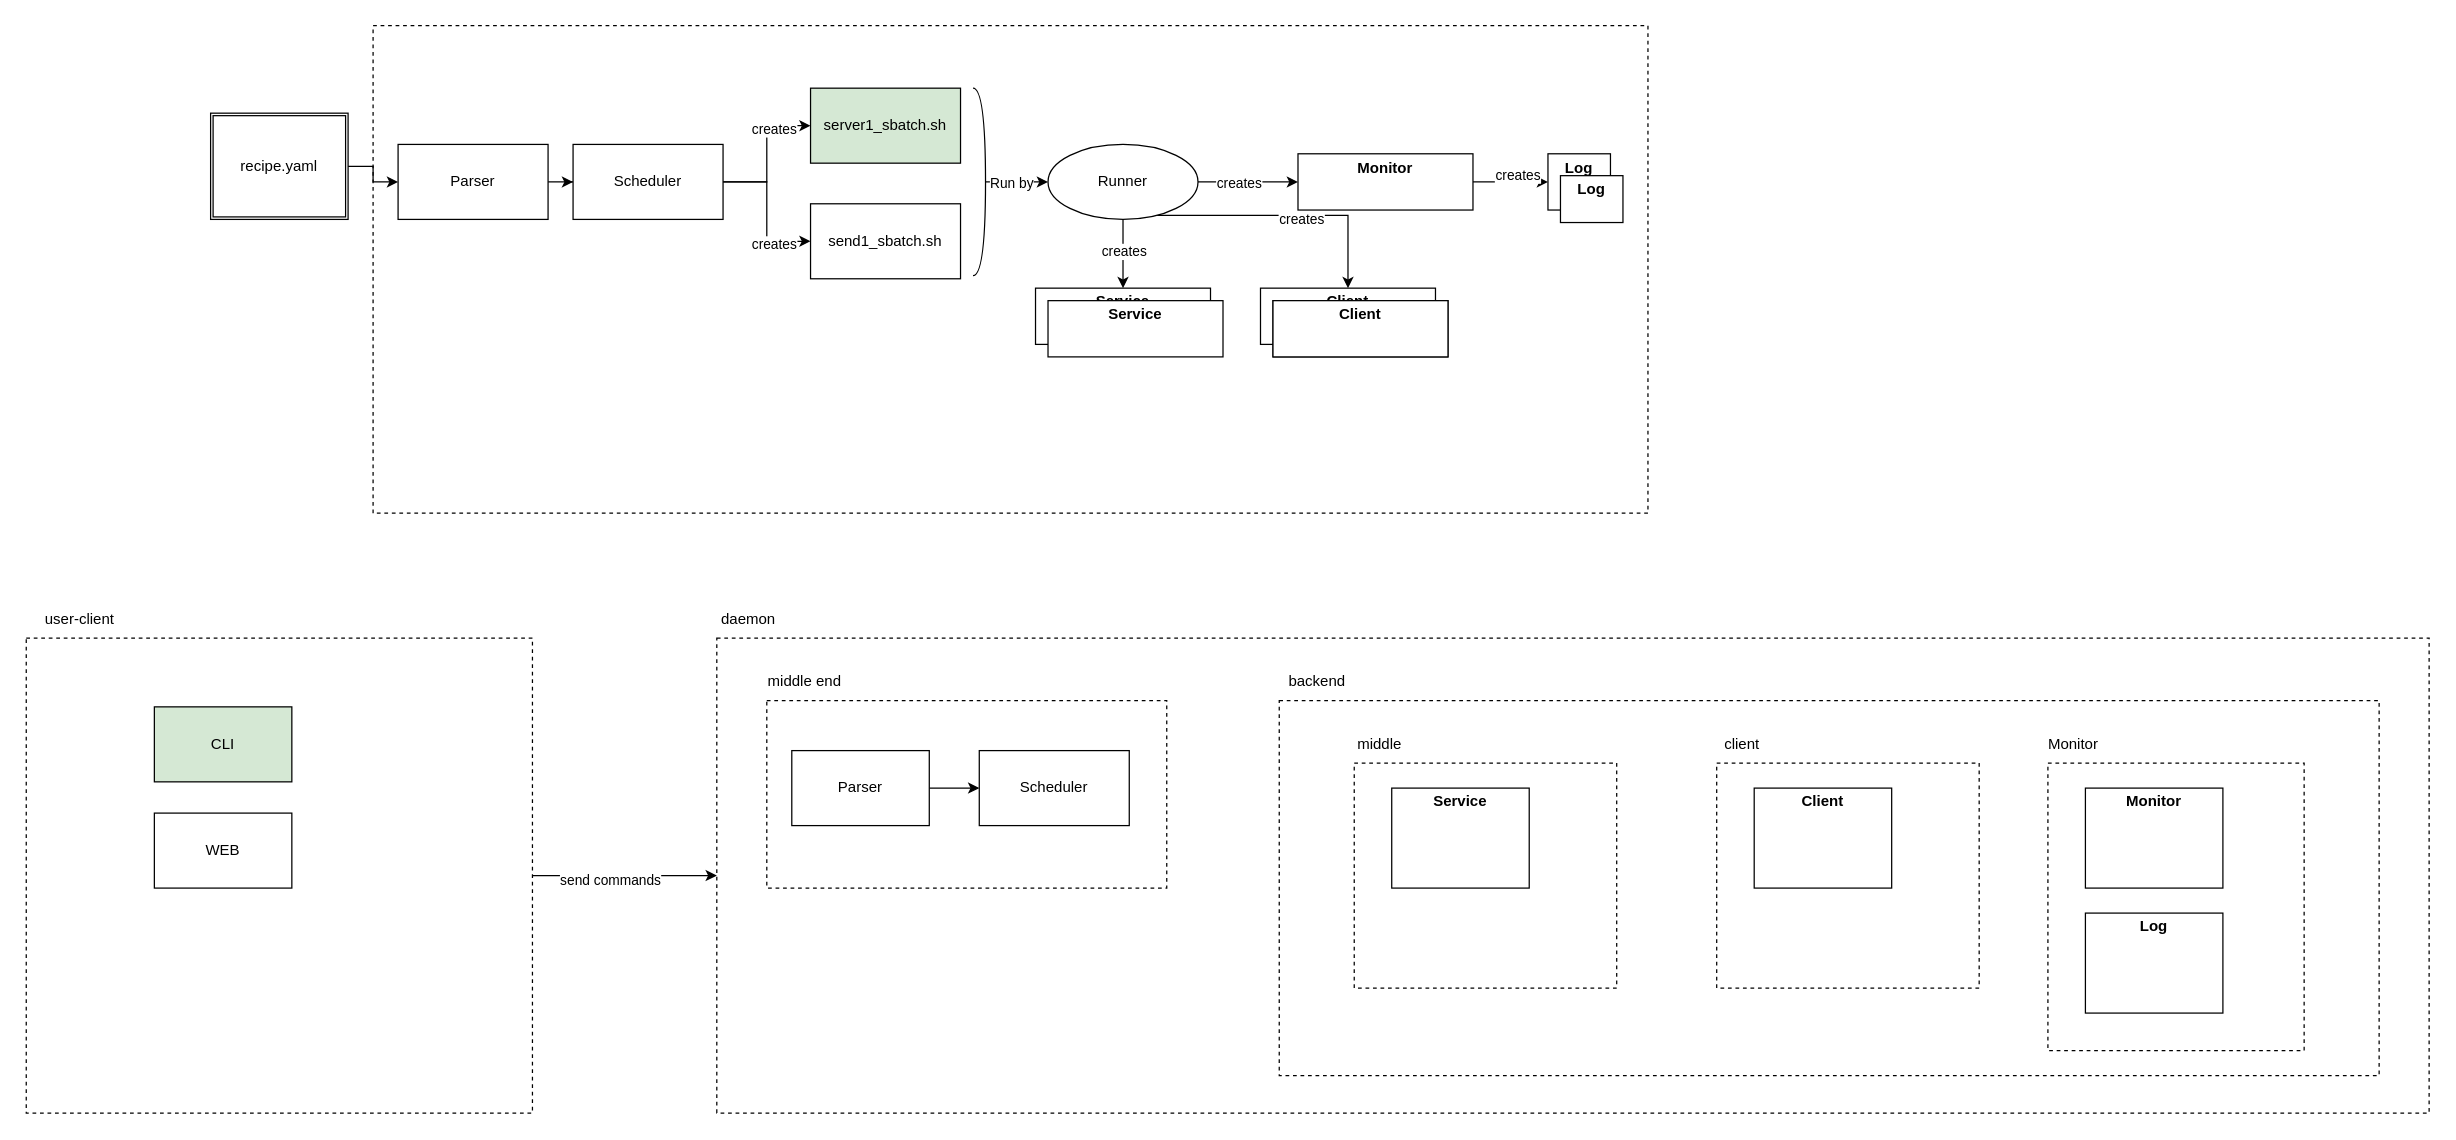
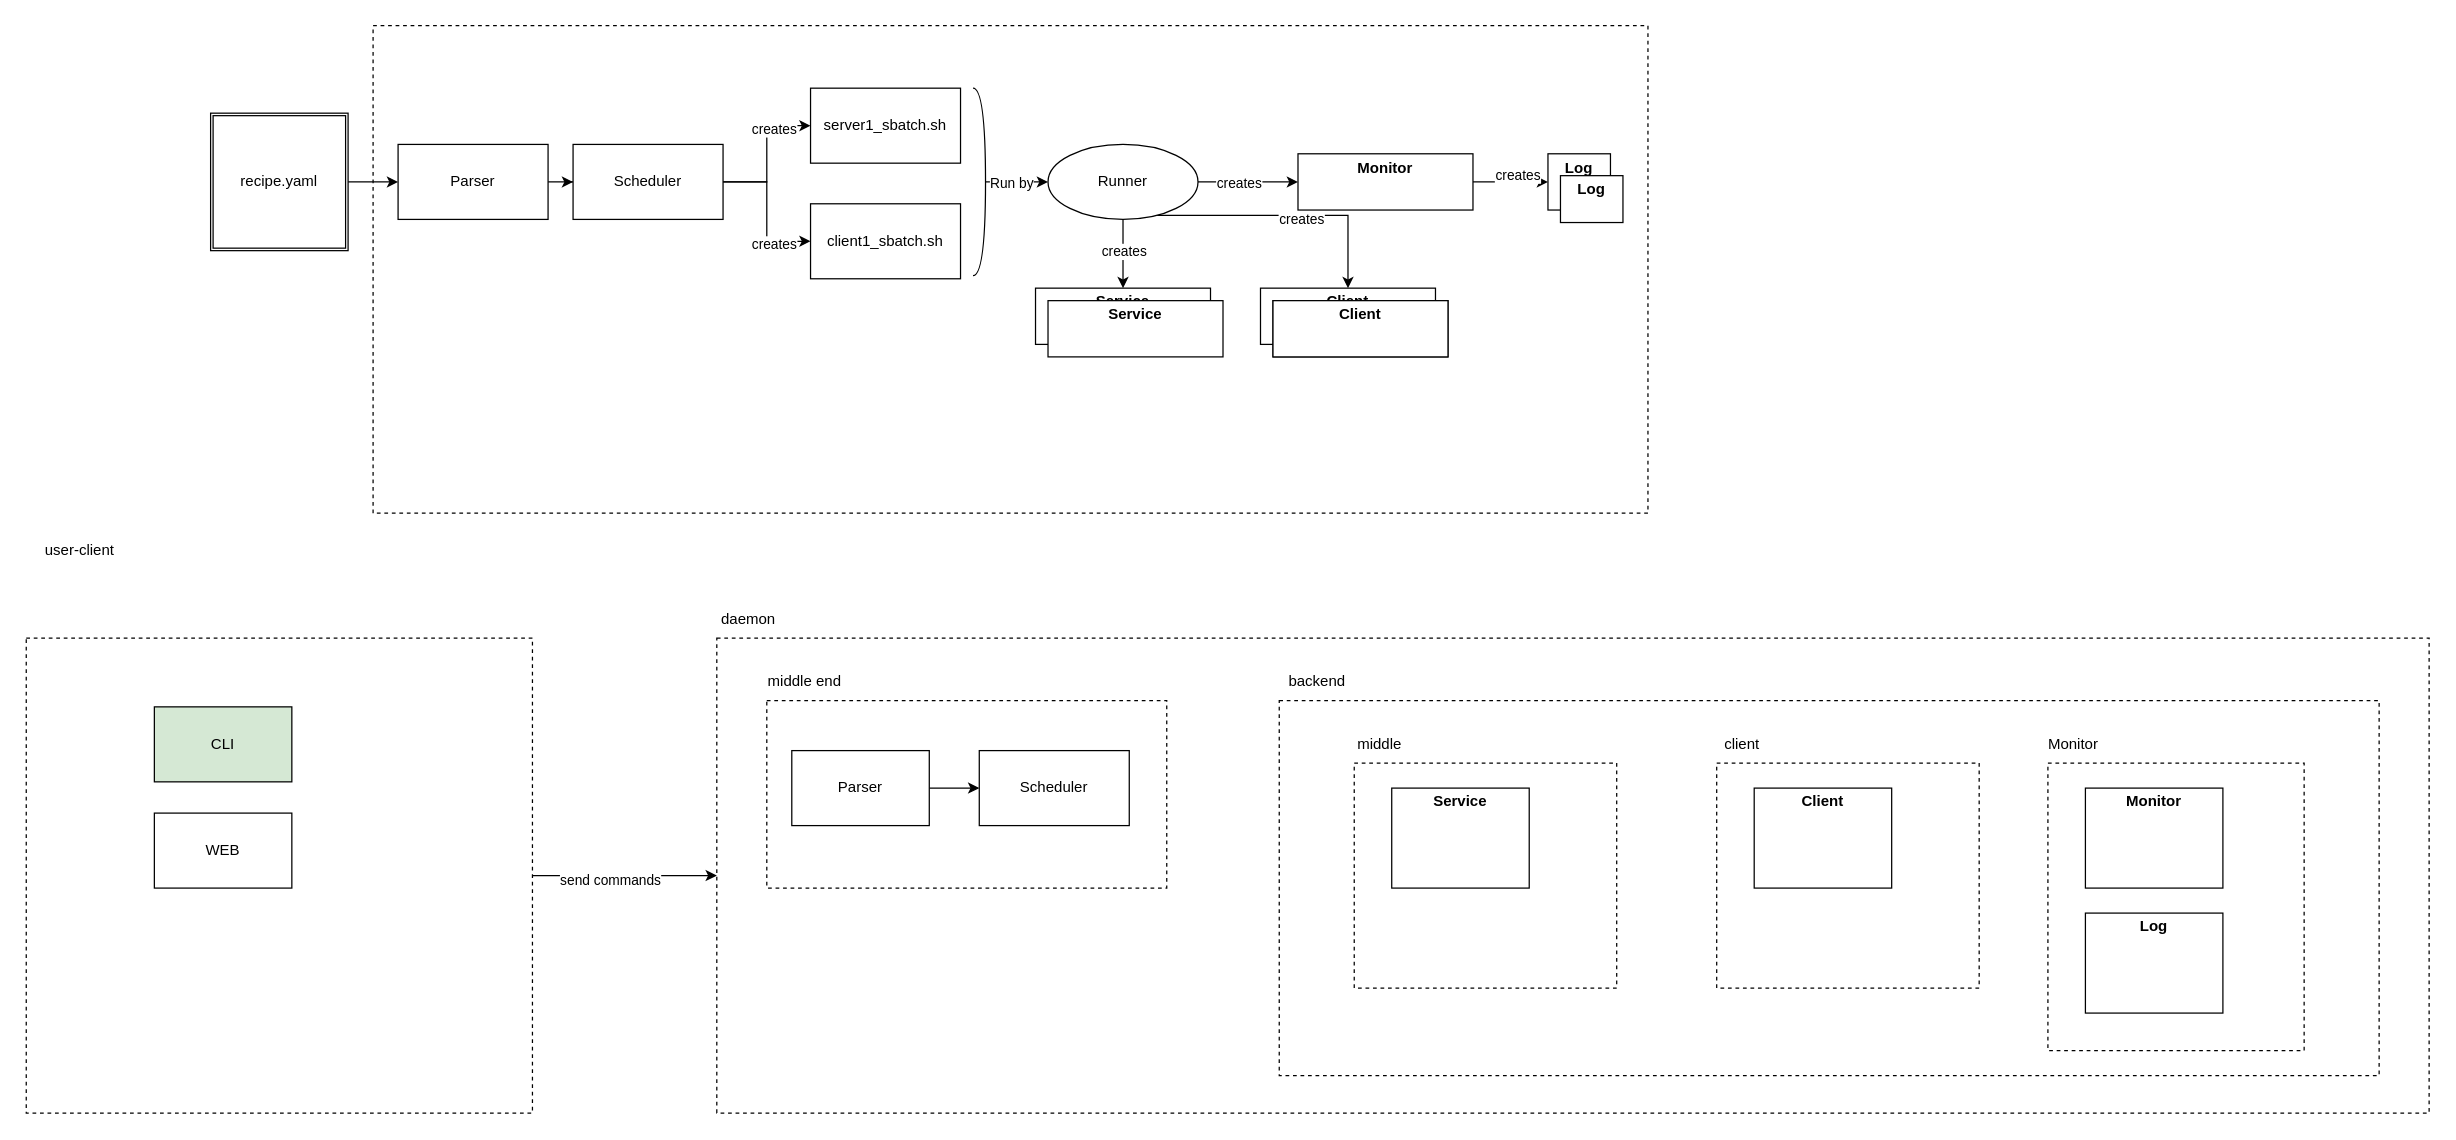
(886, 126) -> (886, 126)
(279, 166) -> (279, 182)
(886, 242) -> (886, 242)
(79, 619) -> (79, 551)
